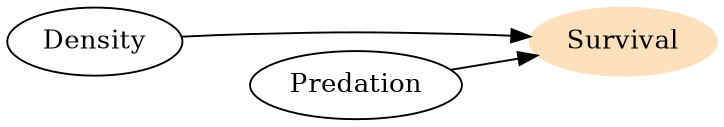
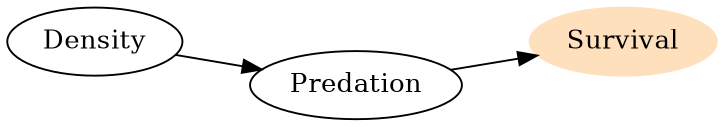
(346, 32) -> (209, 61)
